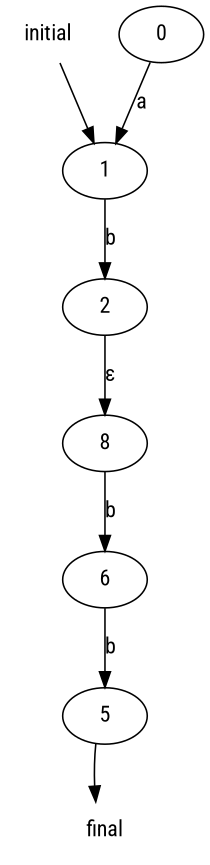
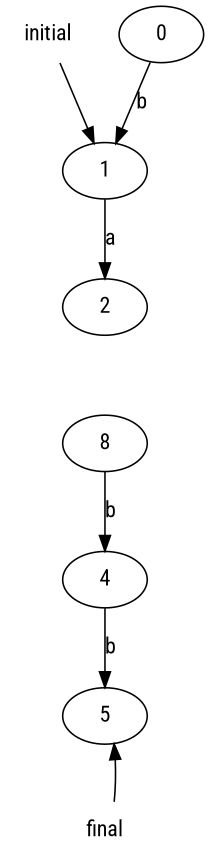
(142, 103) -> (142, 103)
(110, 239) -> (110, 239)
(105, 367) -> none
(105, 580) -> (105, 580)
(94, 765) -> (115, 781)
